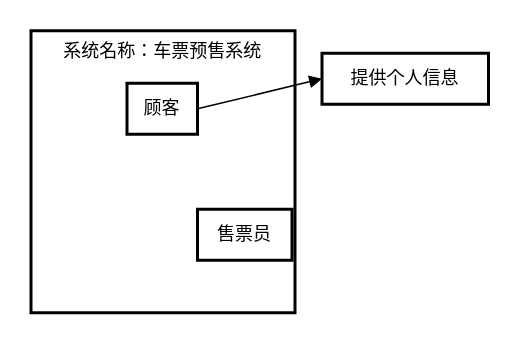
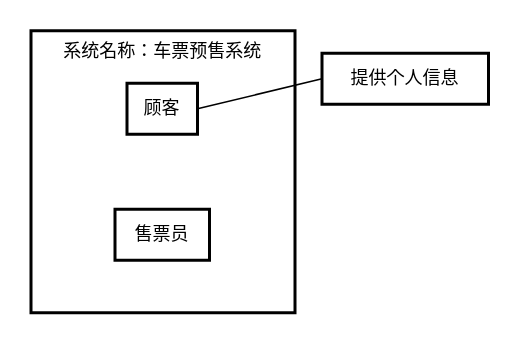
(308, 82) -> (314, 81)
(245, 235) -> (162, 235)
